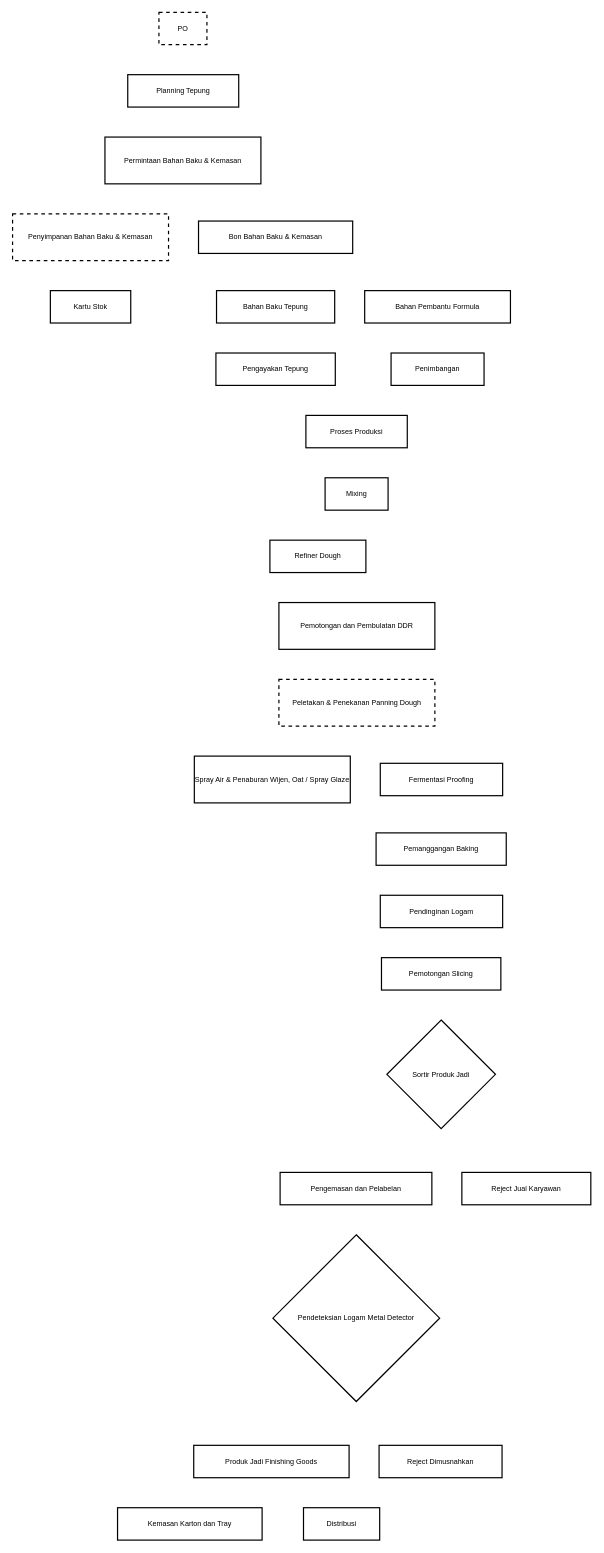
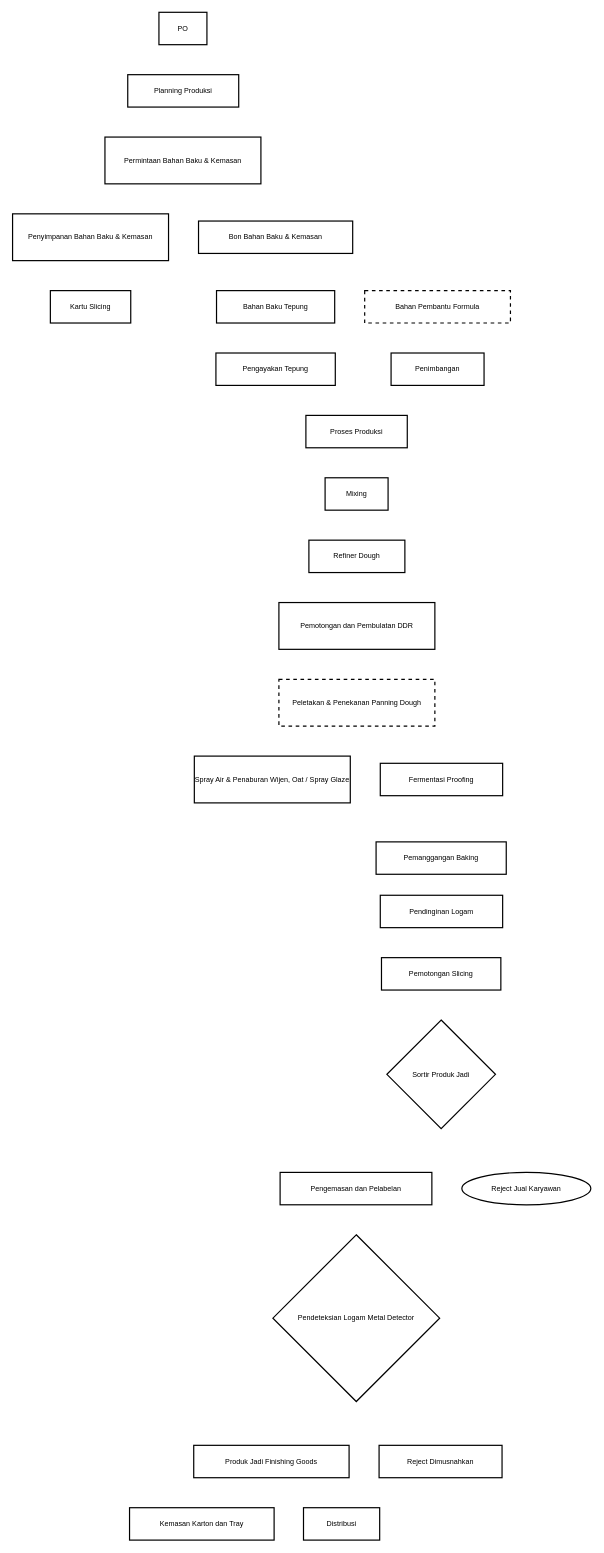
(183, 29) -> (183, 29)
(183, 91) -> (183, 91)
(90, 237) -> (90, 237)
(90, 307) -> (90, 307)
(437, 307) -> (437, 307)
(318, 557) -> (357, 557)
(441, 849) -> (441, 858)
(526, 1189) -> (526, 1189)
(190, 1524) -> (202, 1524)
